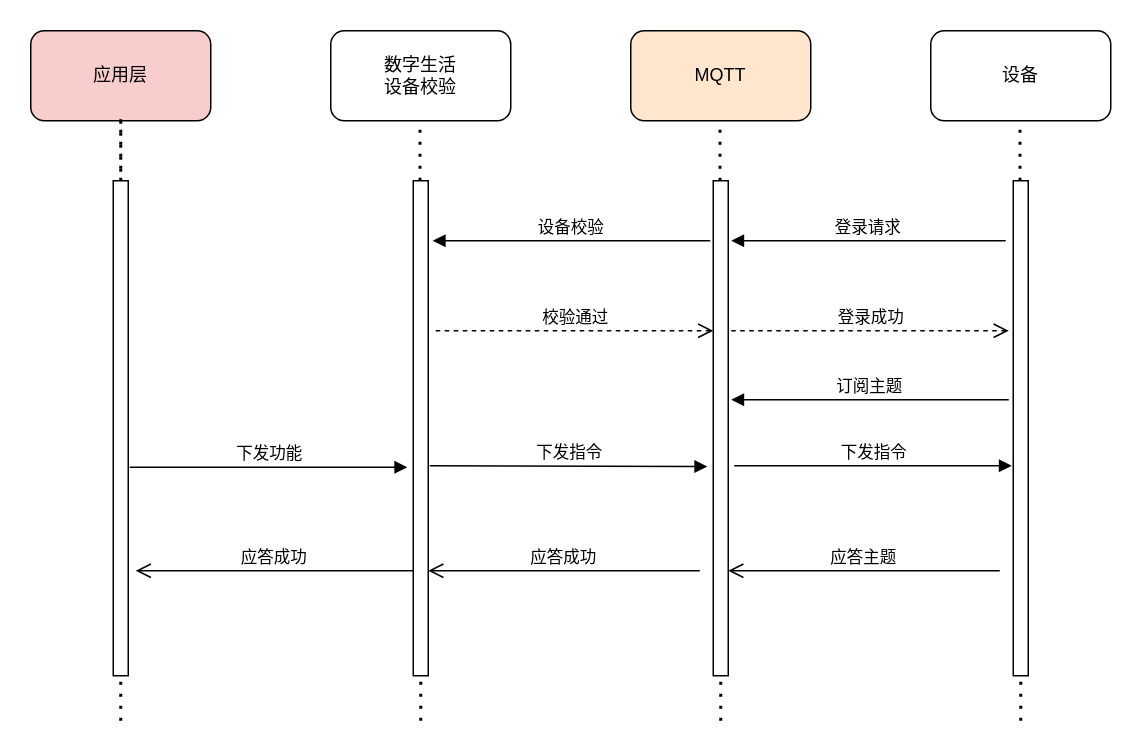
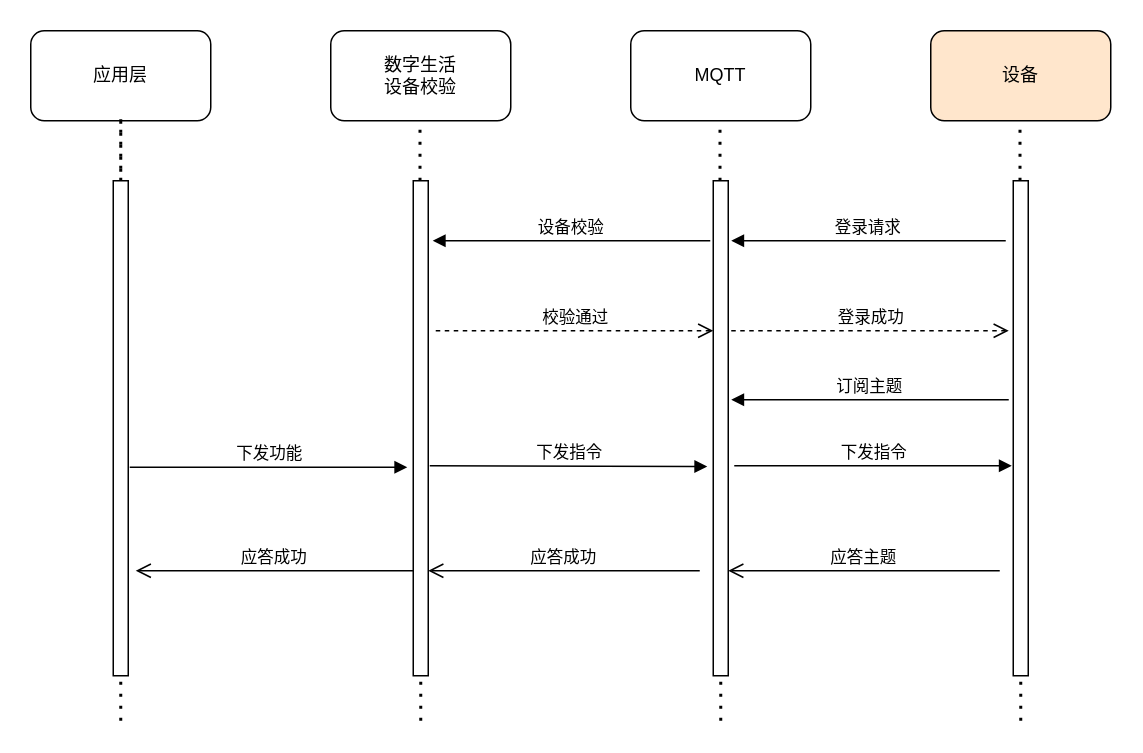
(121, 76) -> (121, 76)
(721, 76) -> (721, 76)
(1021, 76) -> (1021, 76)
